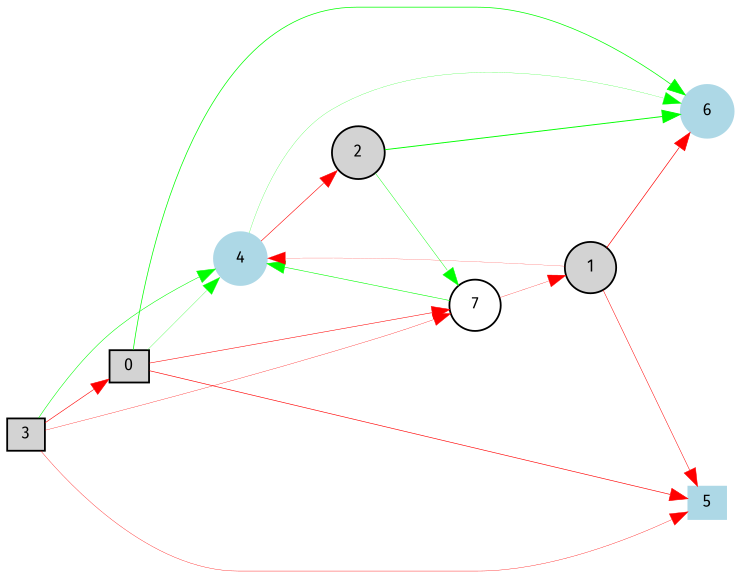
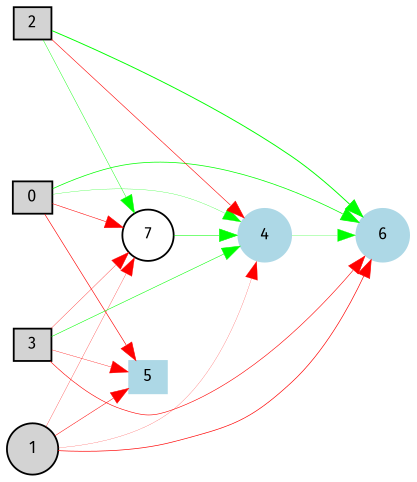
(358, 153) -> (33, 23)
(292, 212) -> (141, 122)
(524, 289) -> (88, 346)
(70, 406) -> (214, 390)
